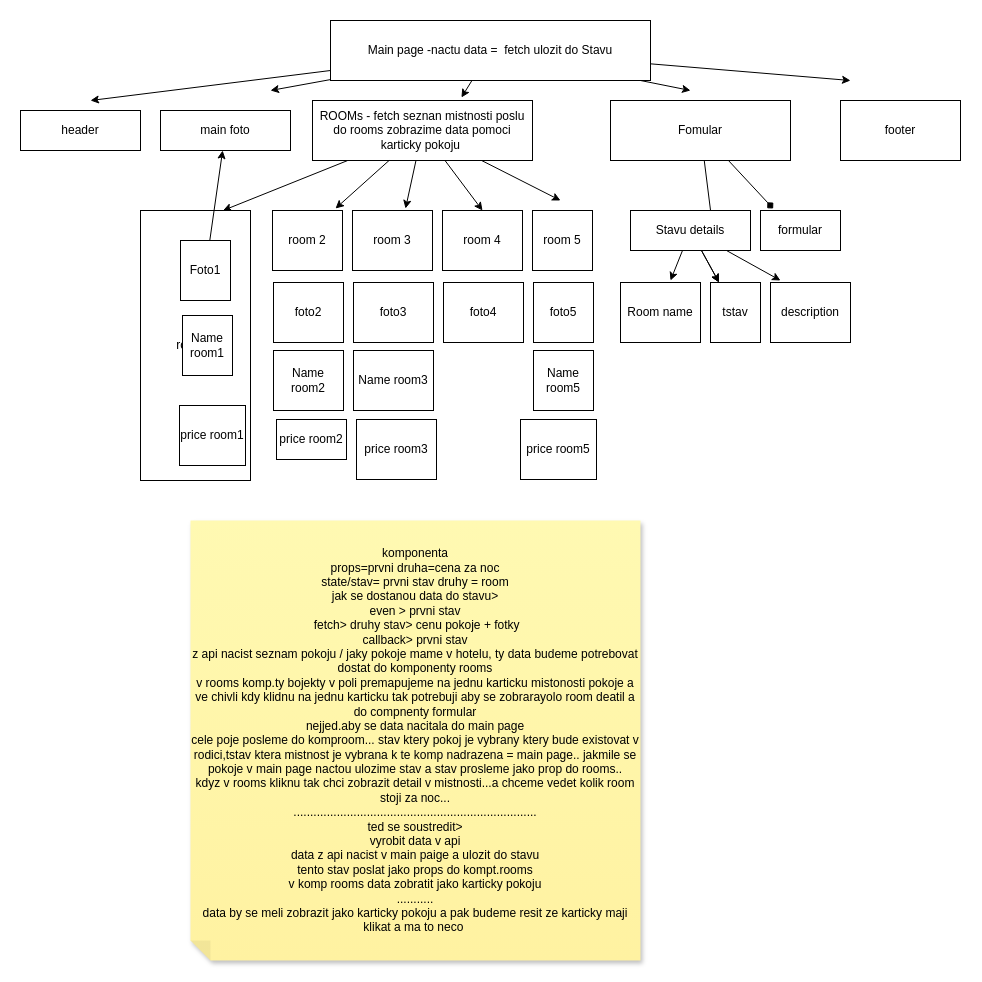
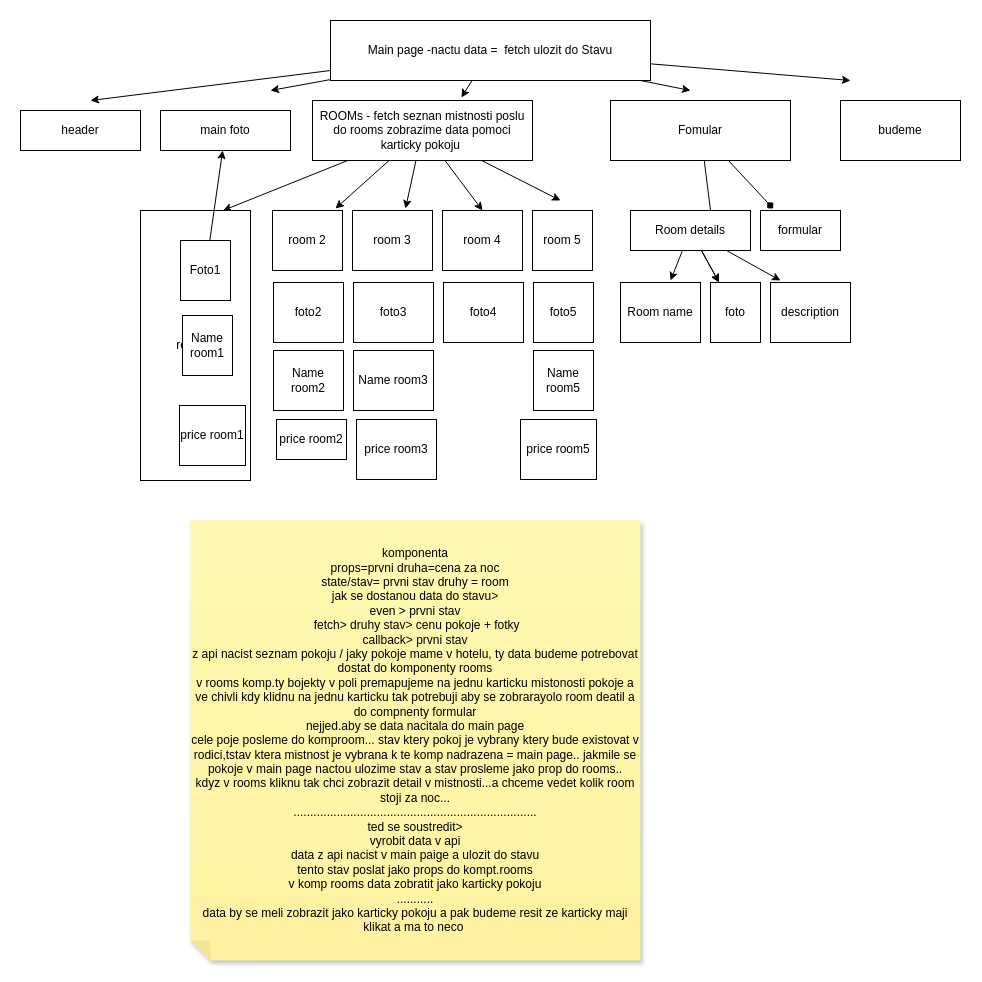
(901, 131) -> (901, 131)
(691, 231) -> (691, 231)
(736, 313) -> (736, 313)
